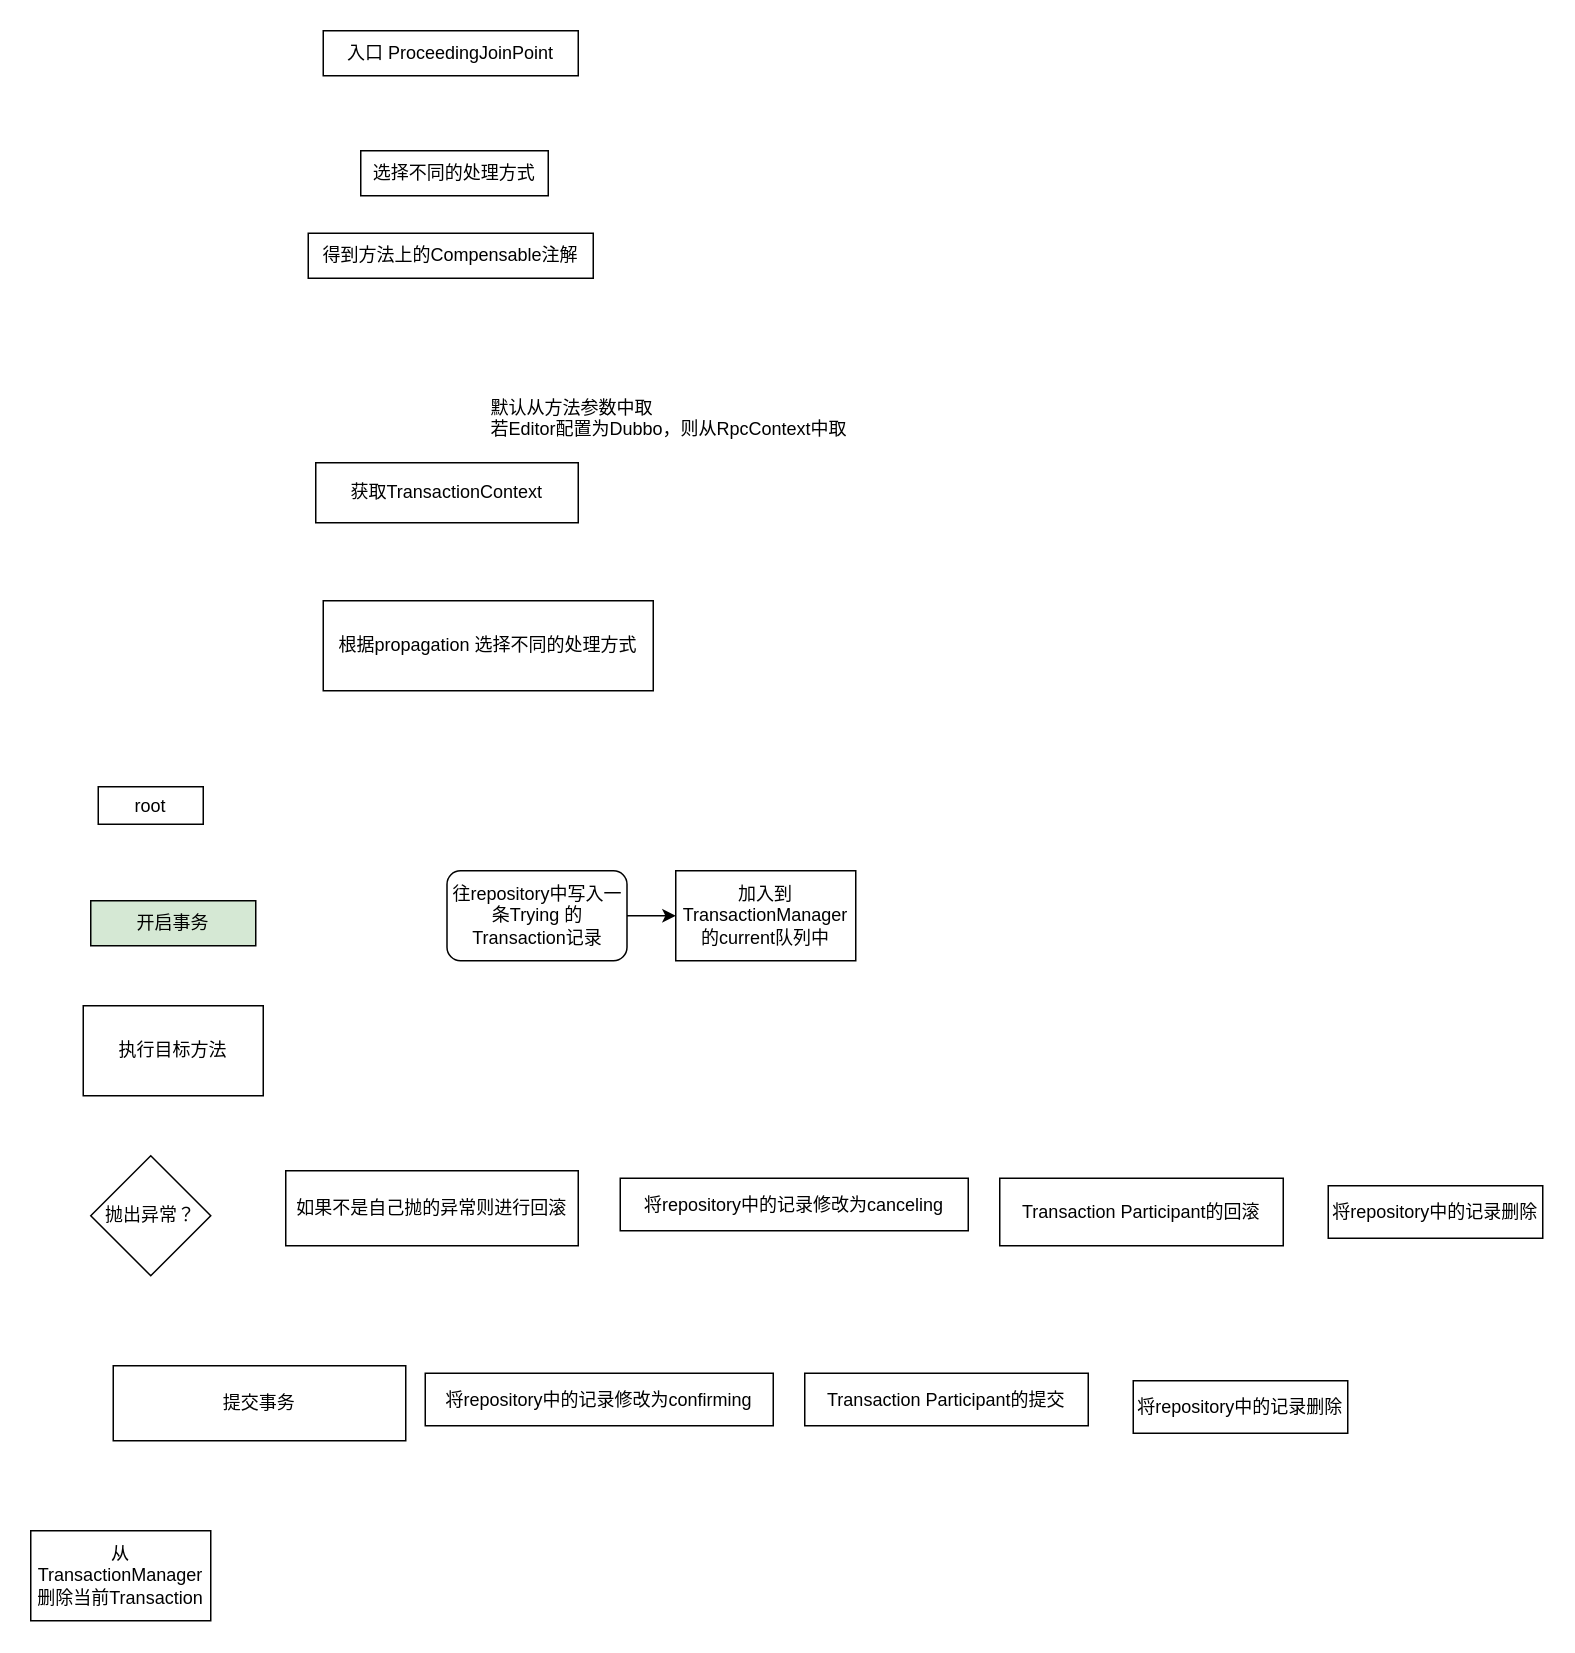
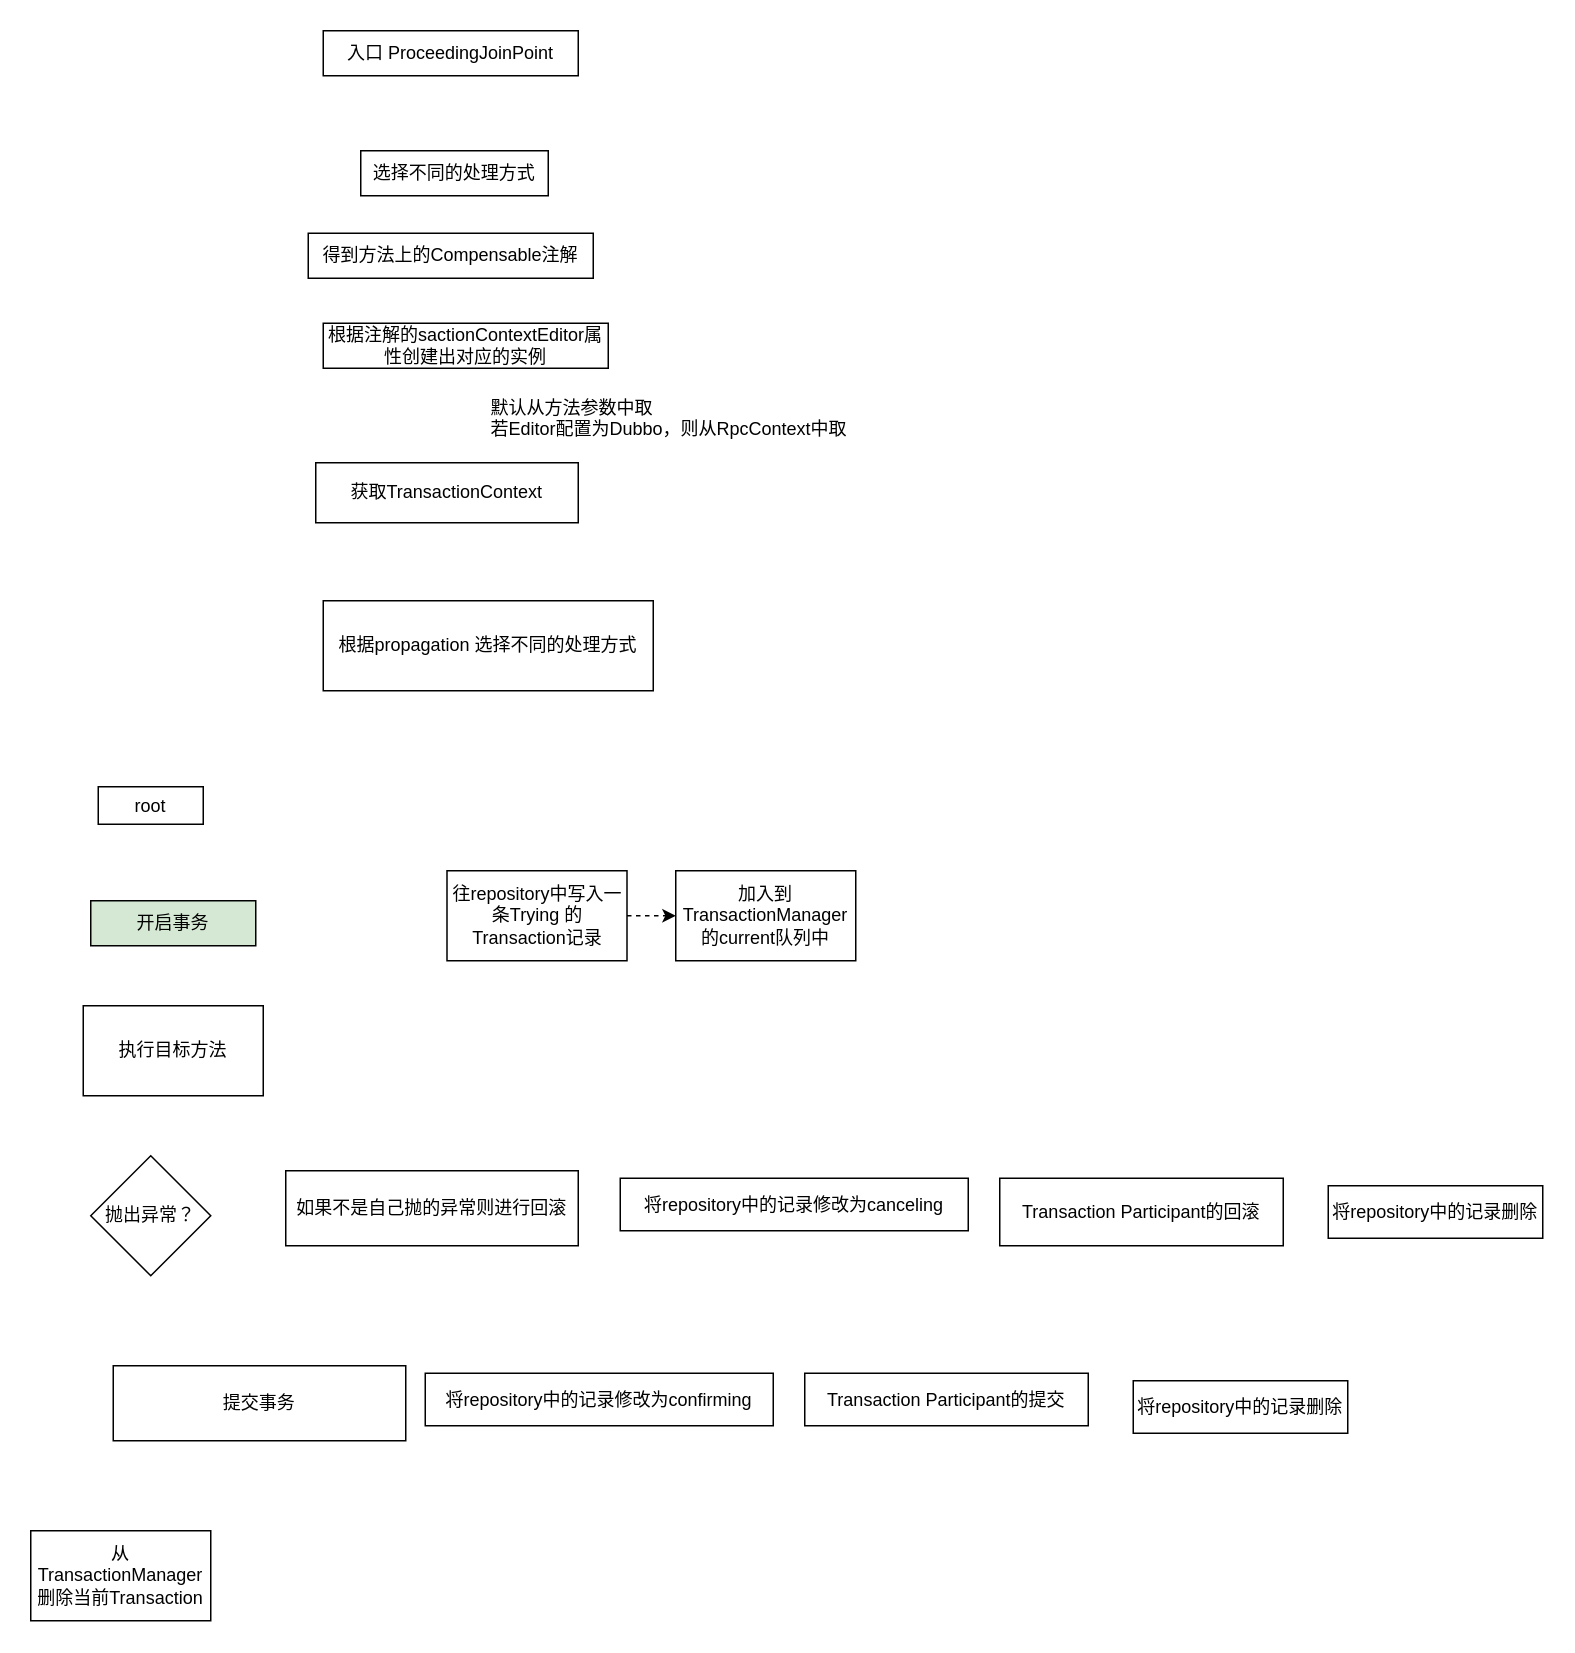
none -> (466, 346)
(537, 916) -> (537, 916)
(646, 916) -> (646, 916)
